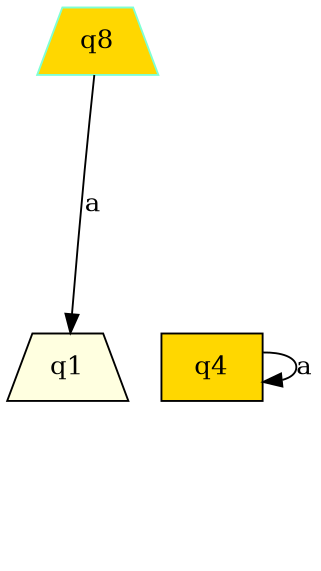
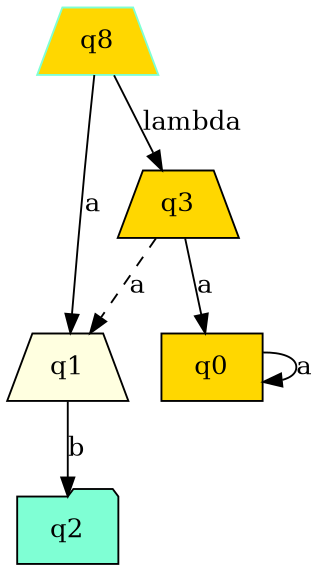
none -> (178, 204)
(212, 367) -> (212, 367)
none -> (68, 530)
